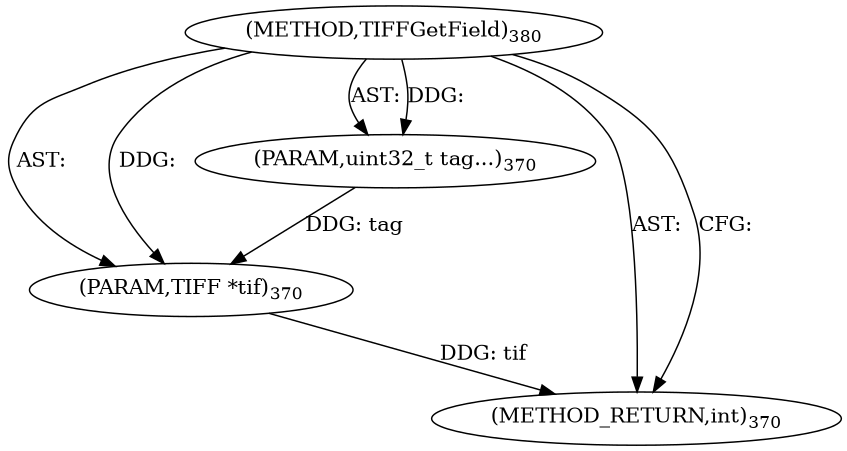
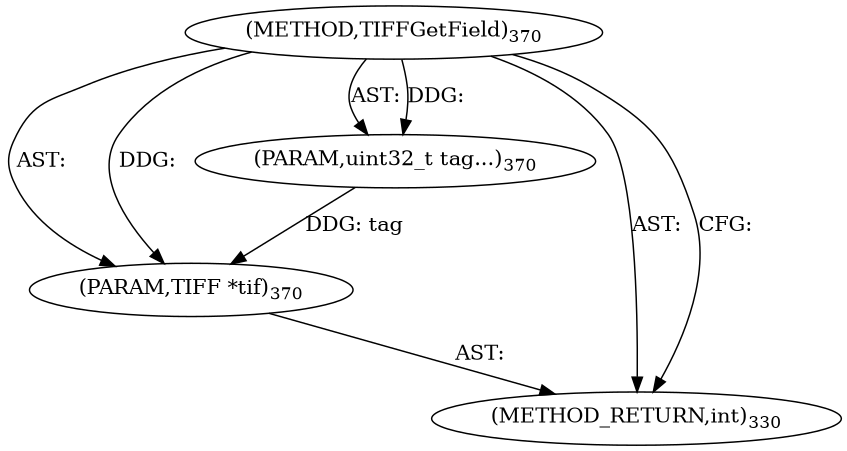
(526, 30) -> (526, 30)
(483, 354) -> (483, 354)
(765, 416) -> (765, 416)
